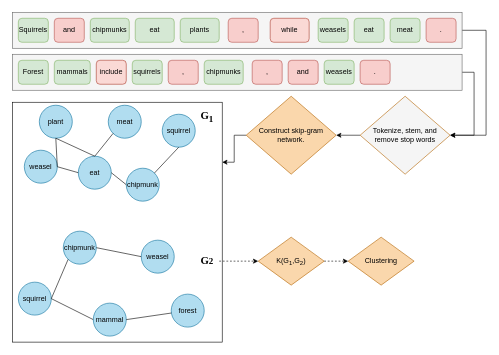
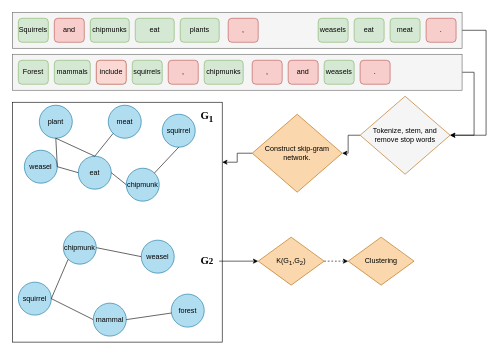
(290, 30) -> none
(291, 135) -> (297, 153)
(236, 261) -> (236, 261)
